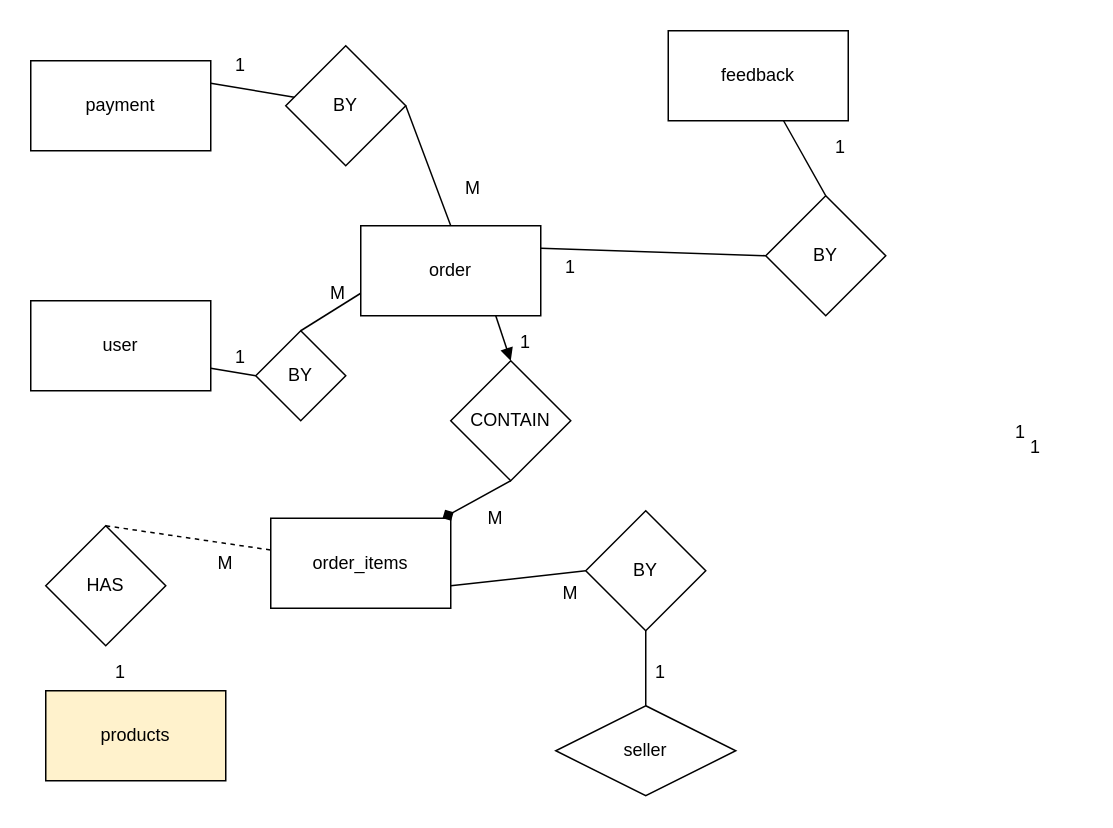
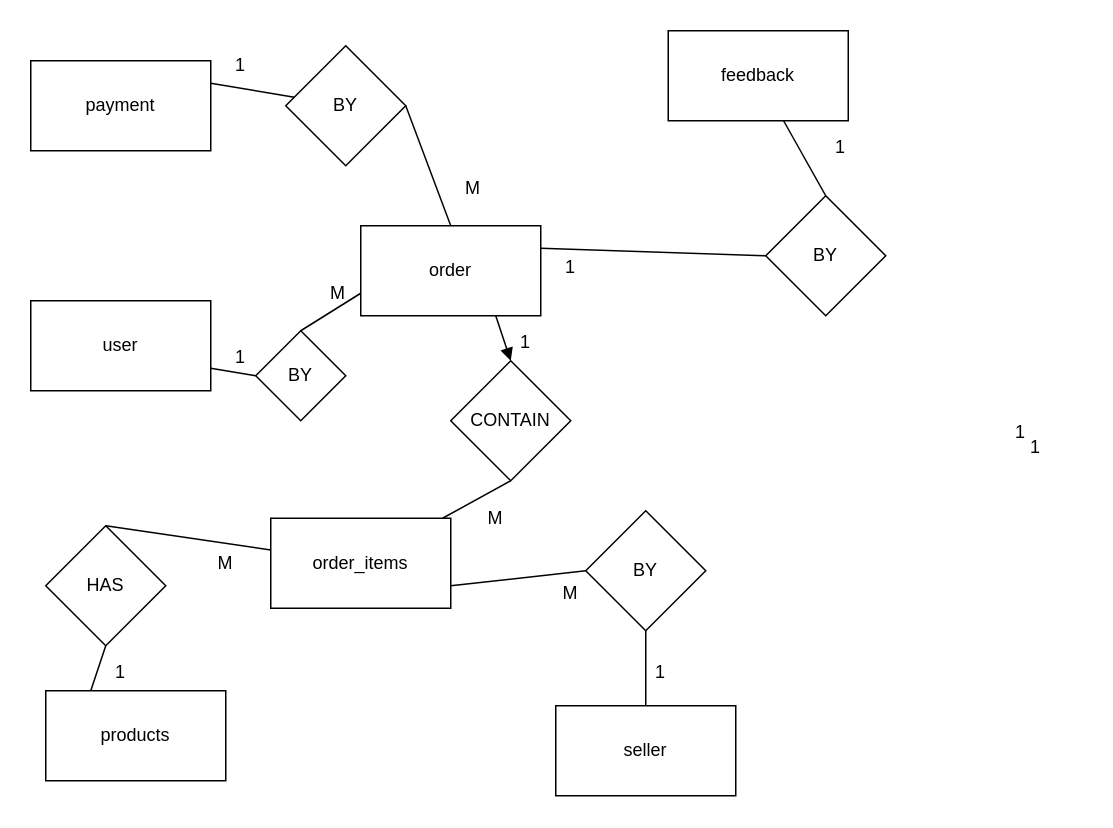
(454, 512) -> (449, 515)
(187, 538) -> (187, 538)
none -> (98, 668)
(136, 736) -> (136, 736)
(646, 751) -> (646, 751)
